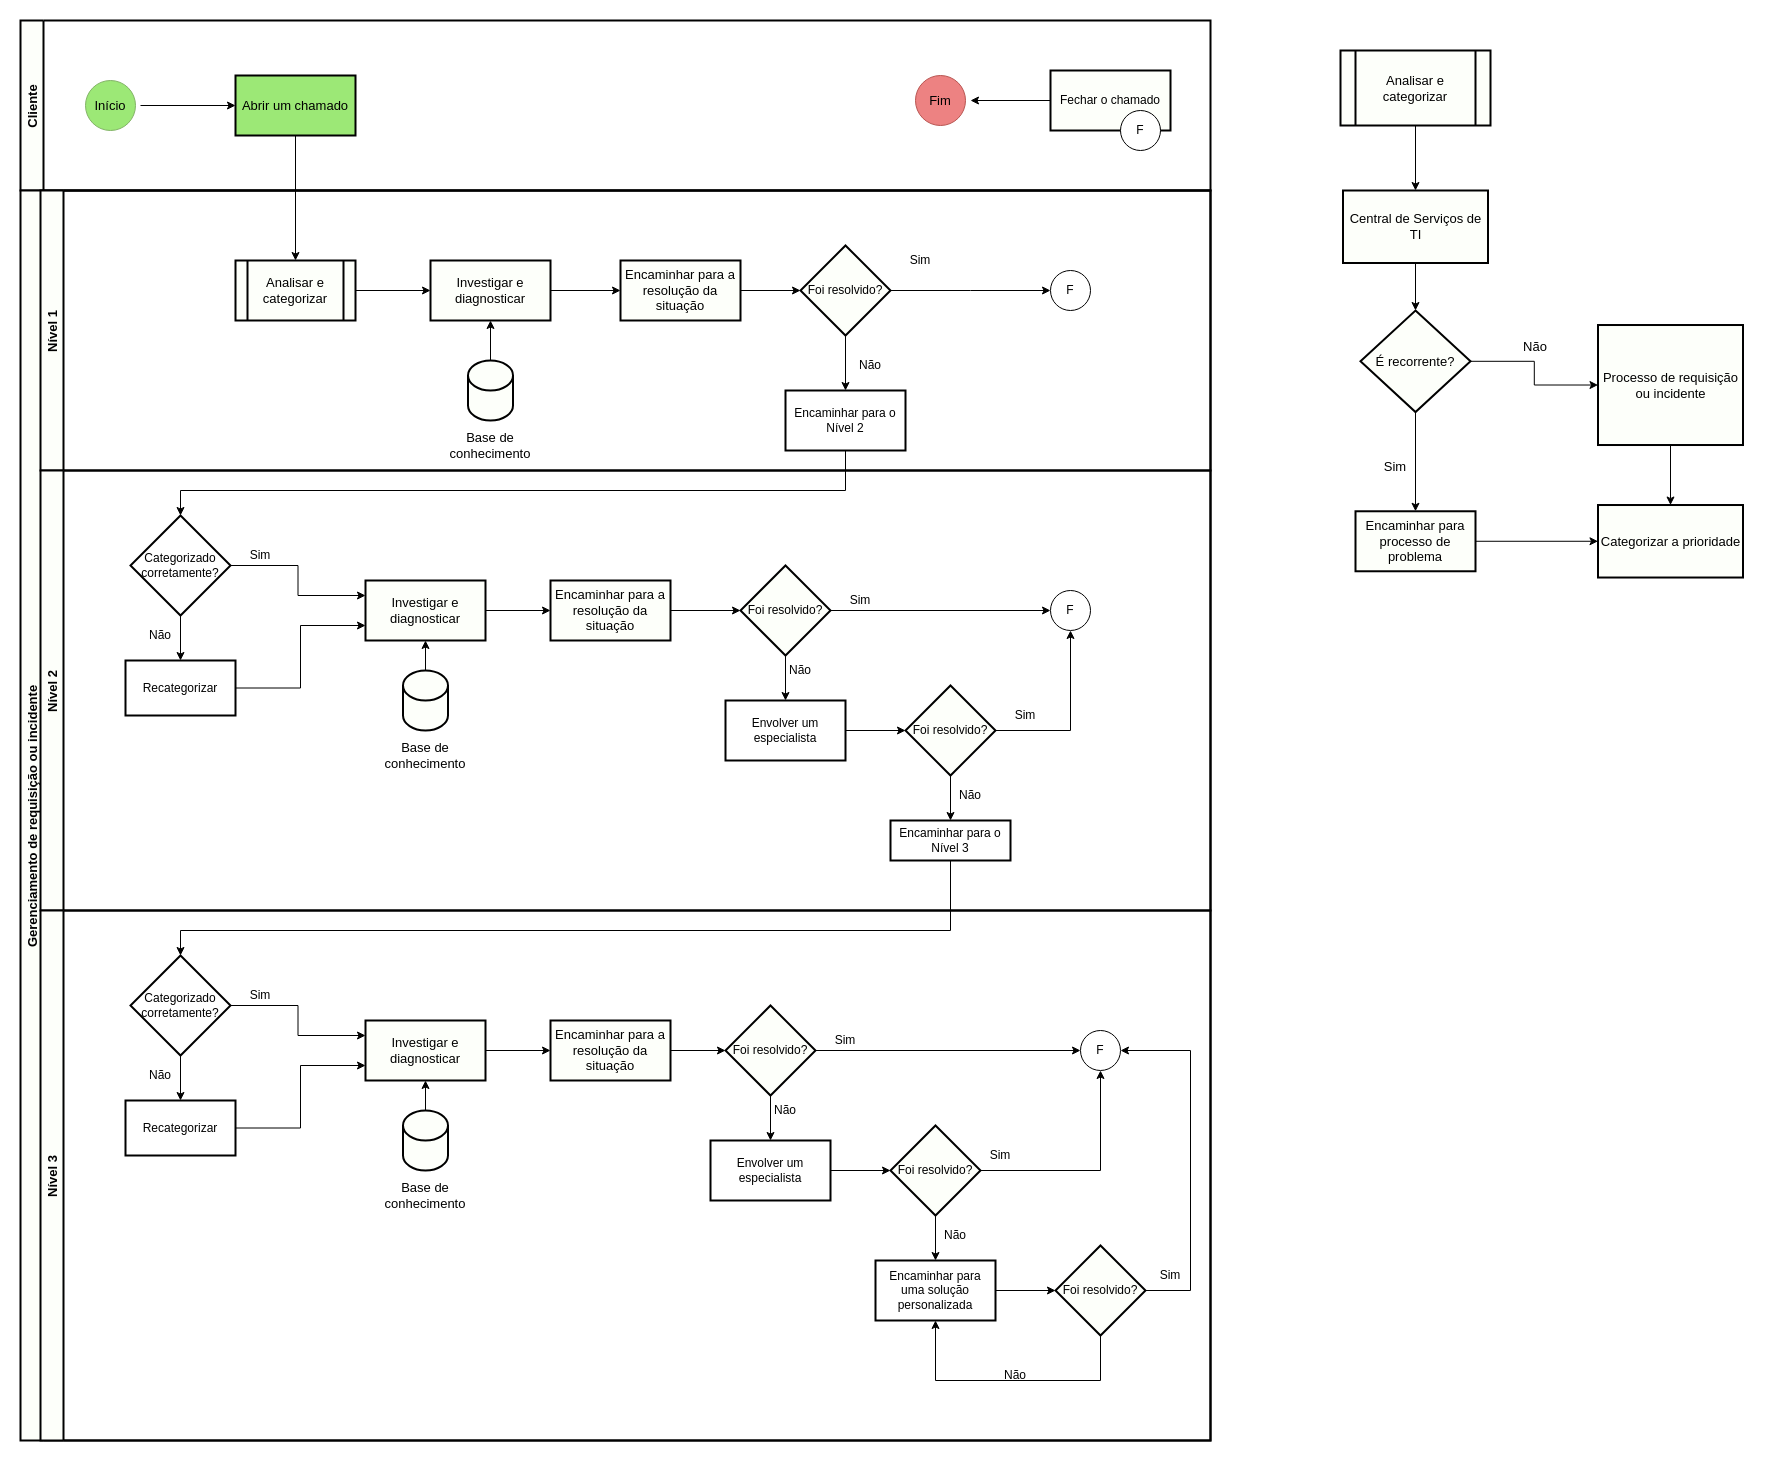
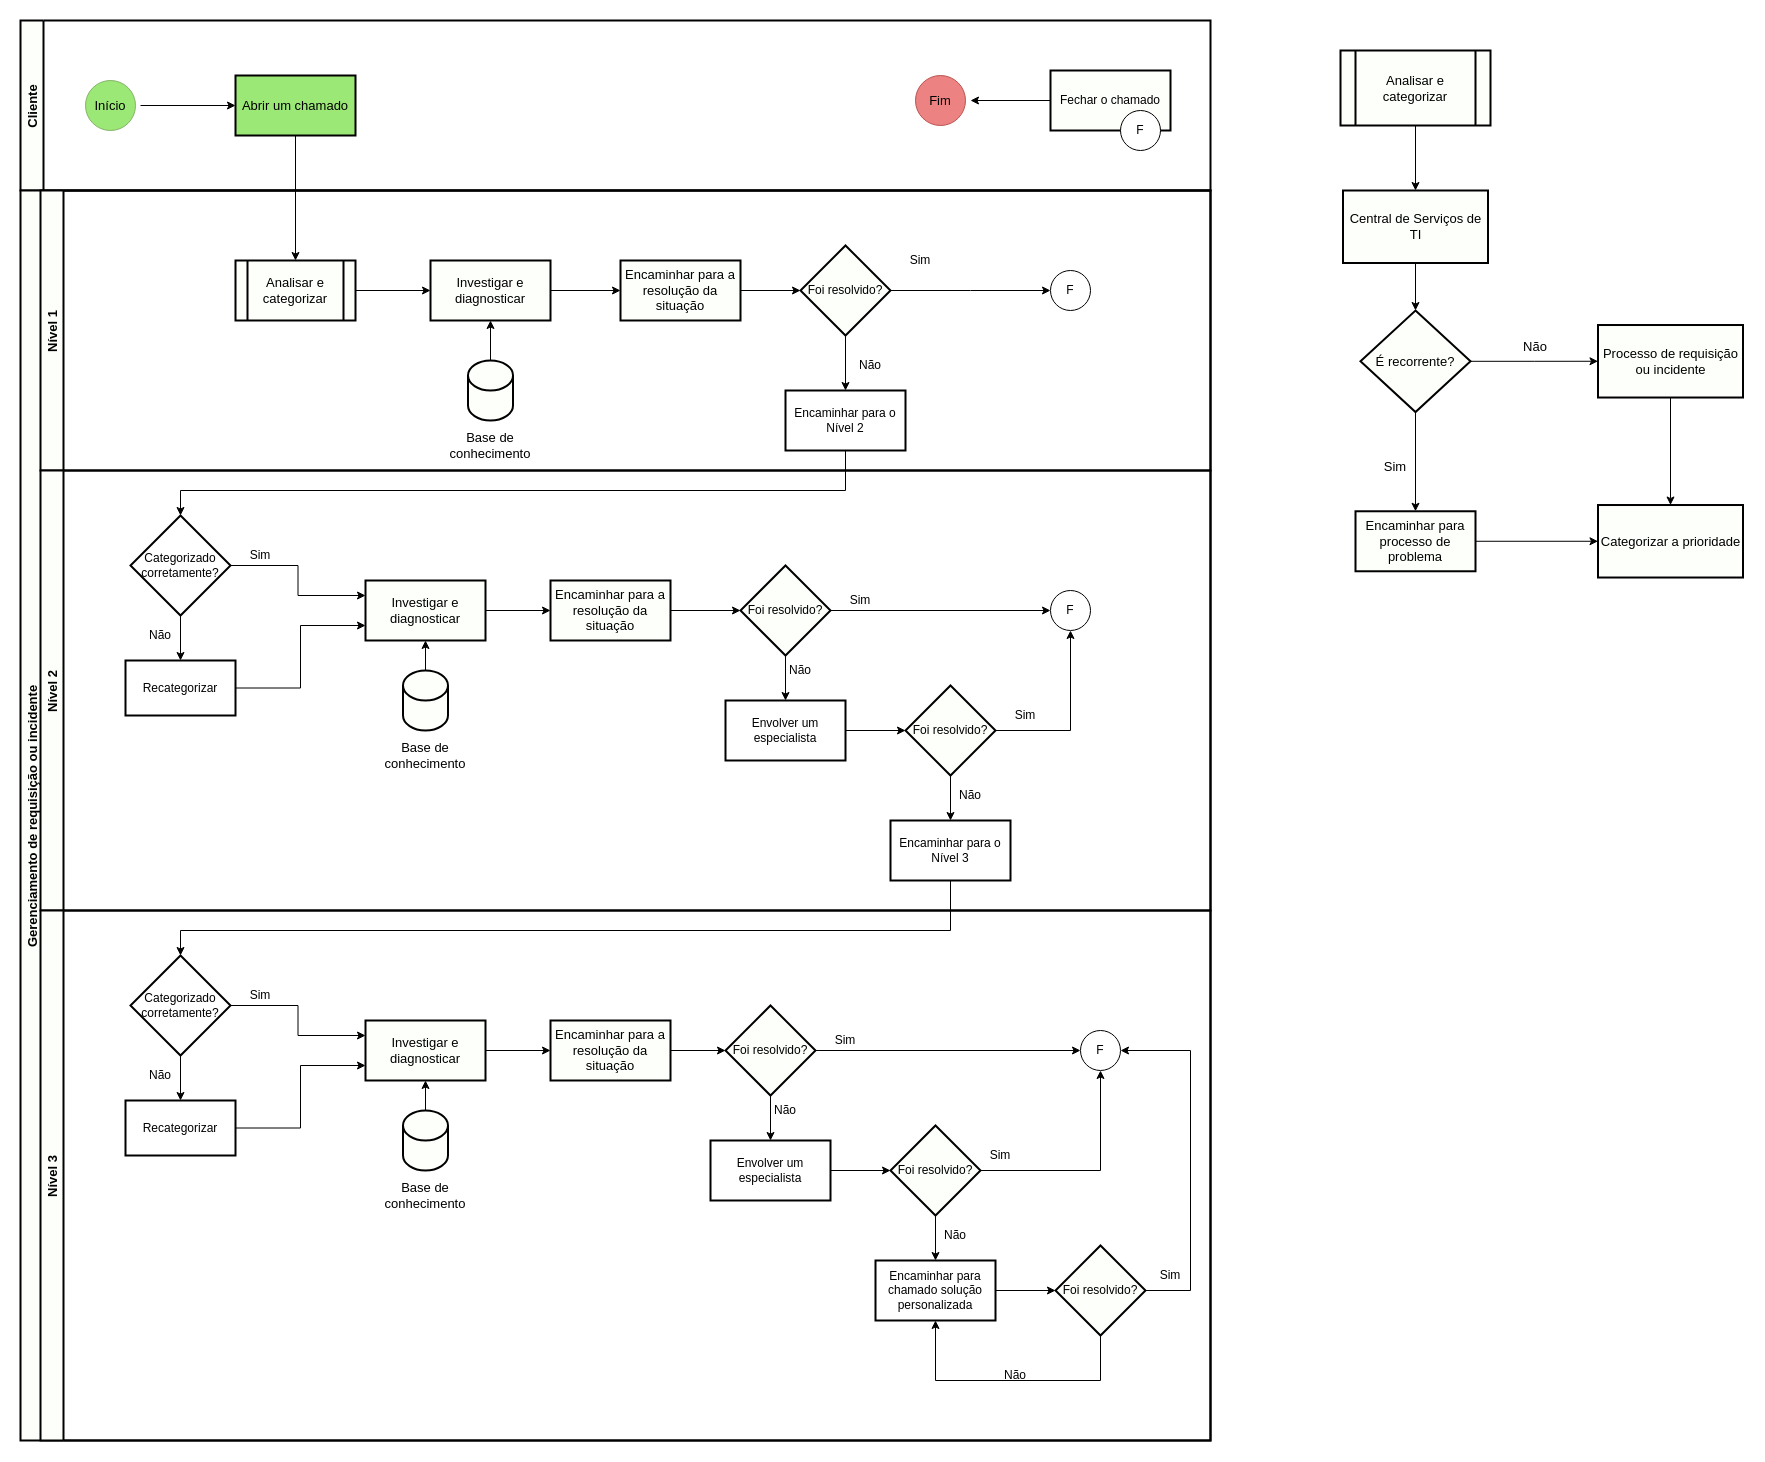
(1671, 385) -> (1671, 361)
(951, 841) -> (951, 851)
(936, 1291) -> (936, 1291)
